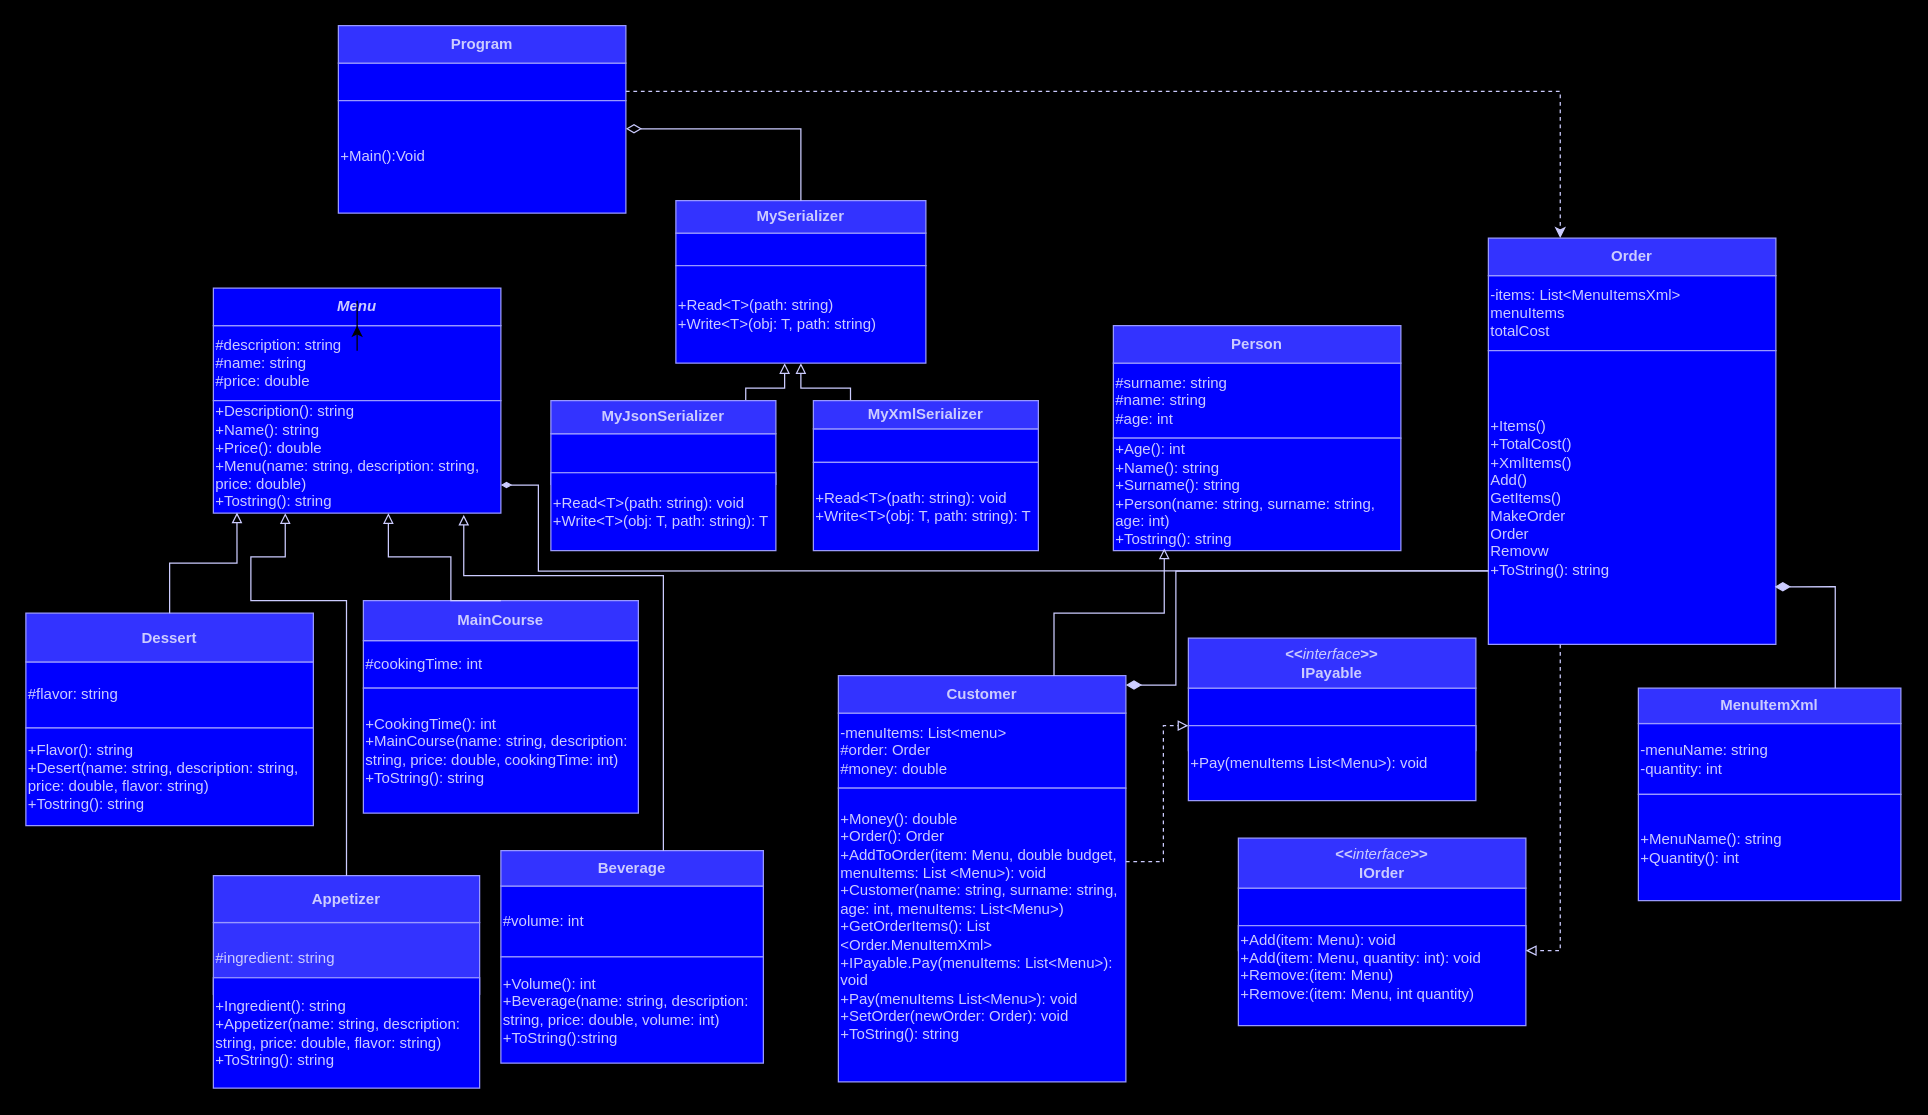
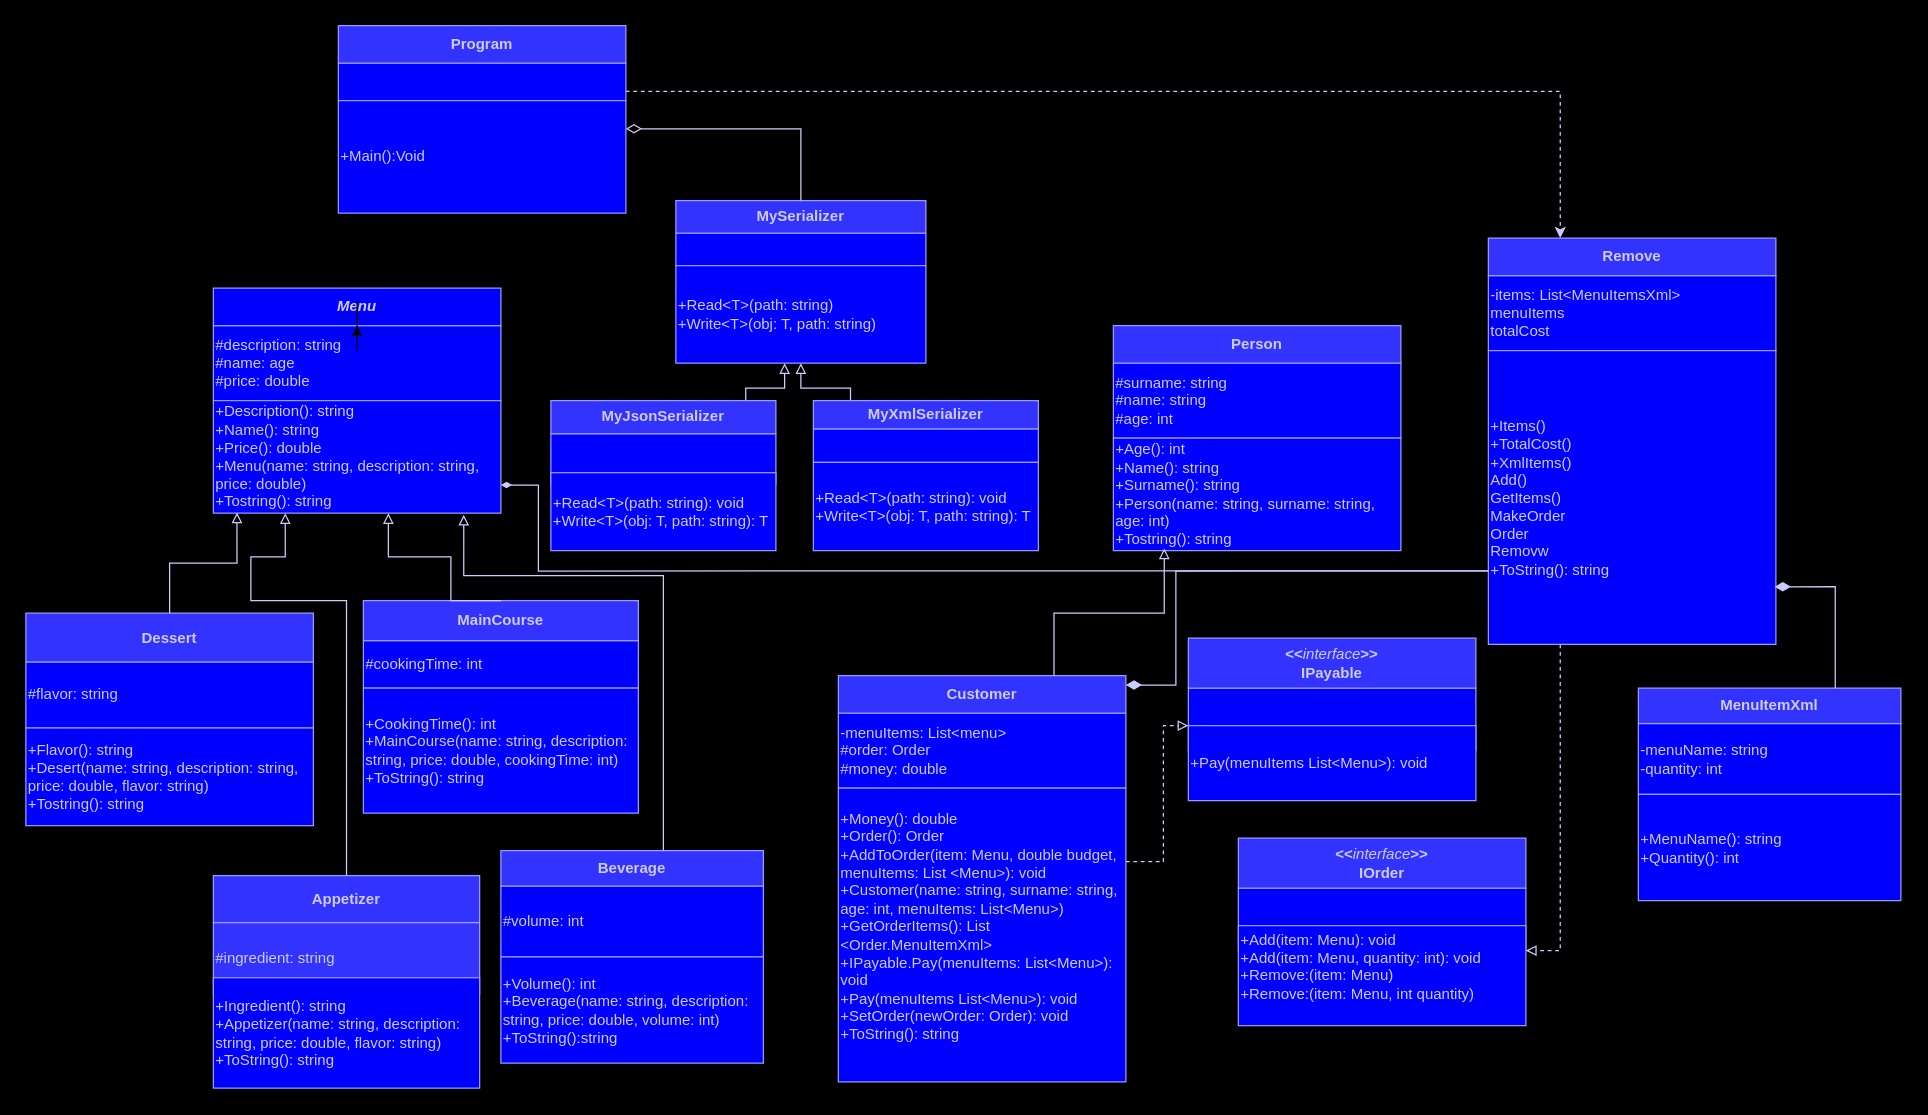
(1632, 257) -> (1632, 257)
(290, 363) -> (290, 363)
